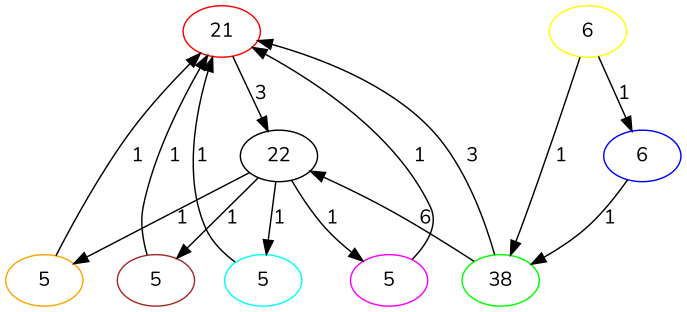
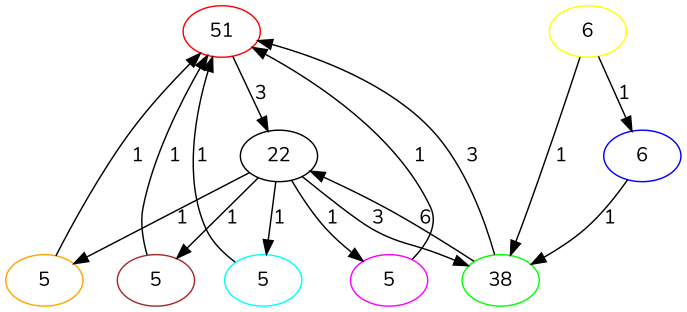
(222, 31) -> (222, 31)
none -> (373, 229)
